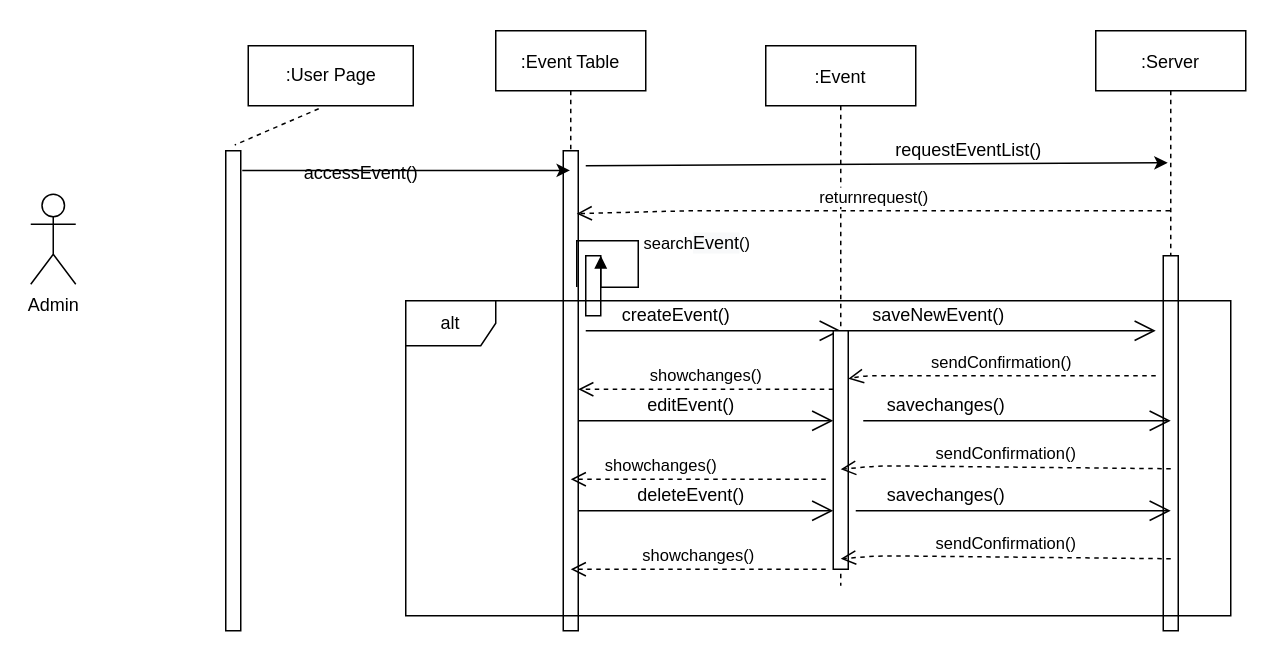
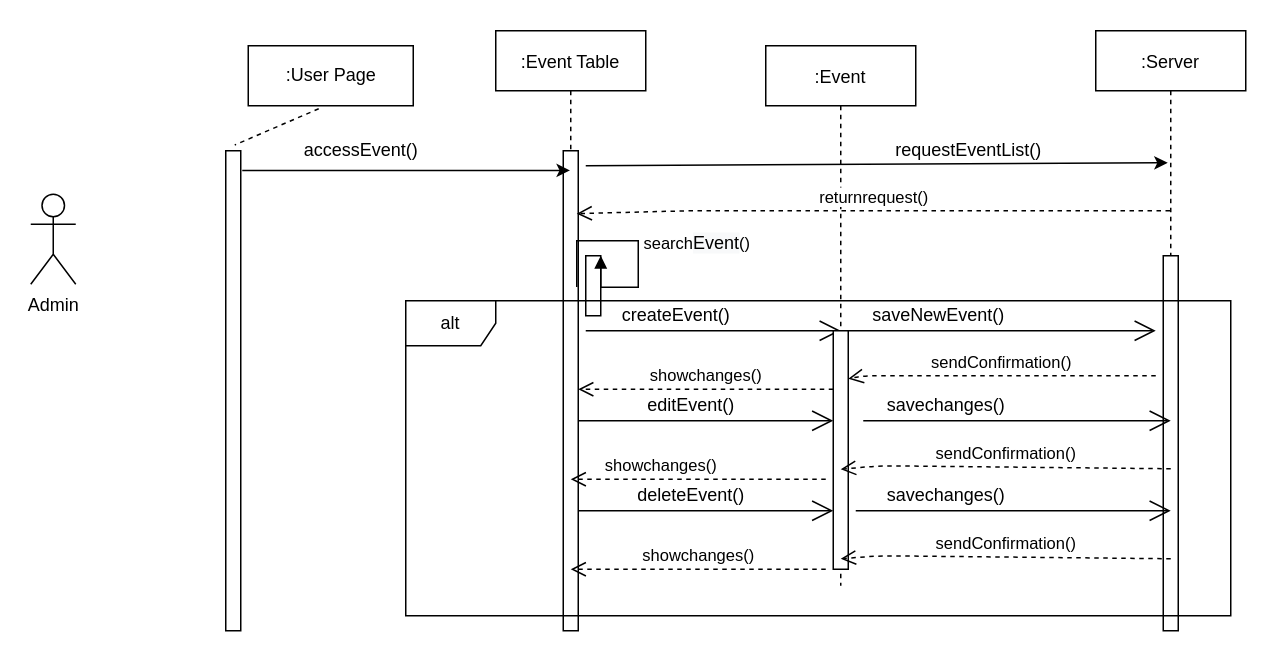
(361, 173) -> (361, 151)
